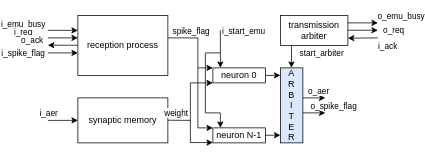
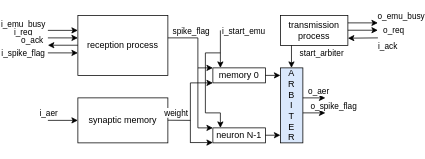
(314, 30) -> (314, 30)
(239, 75) -> (239, 75)
